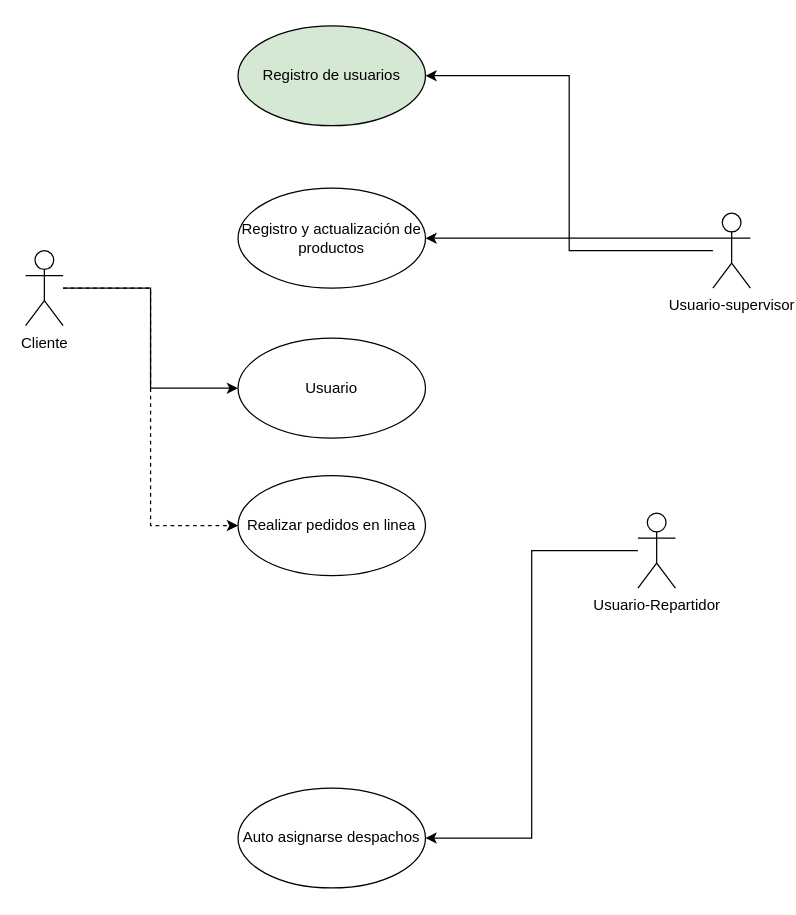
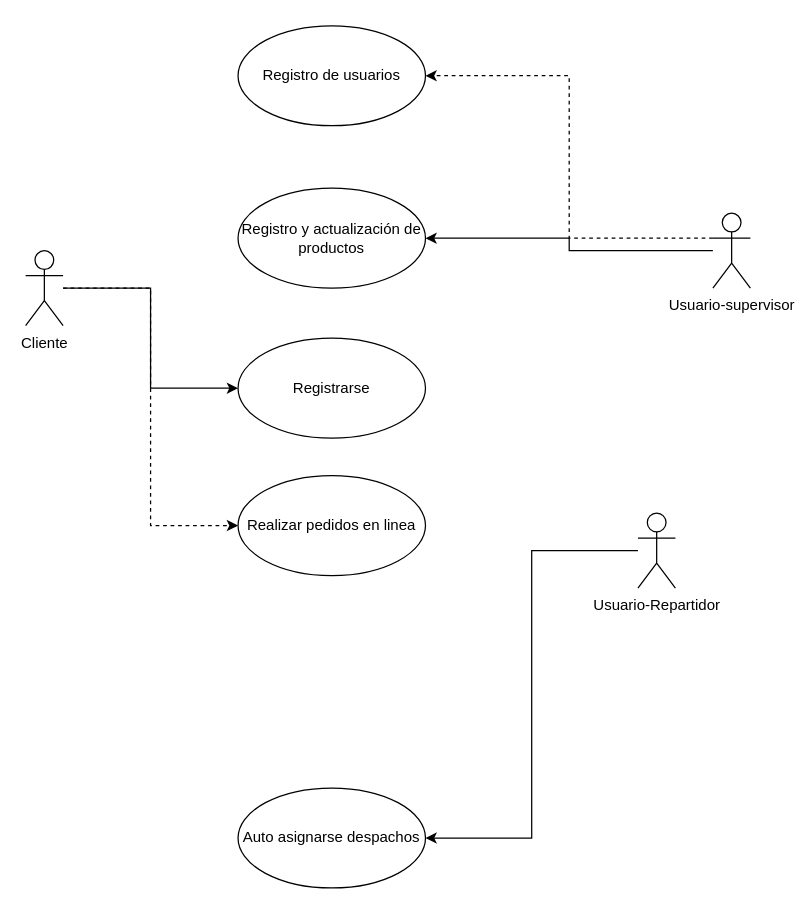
(332, 76) -> (332, 76)
(569, 160) -> (569, 160)
(332, 388) -> (332, 388)
